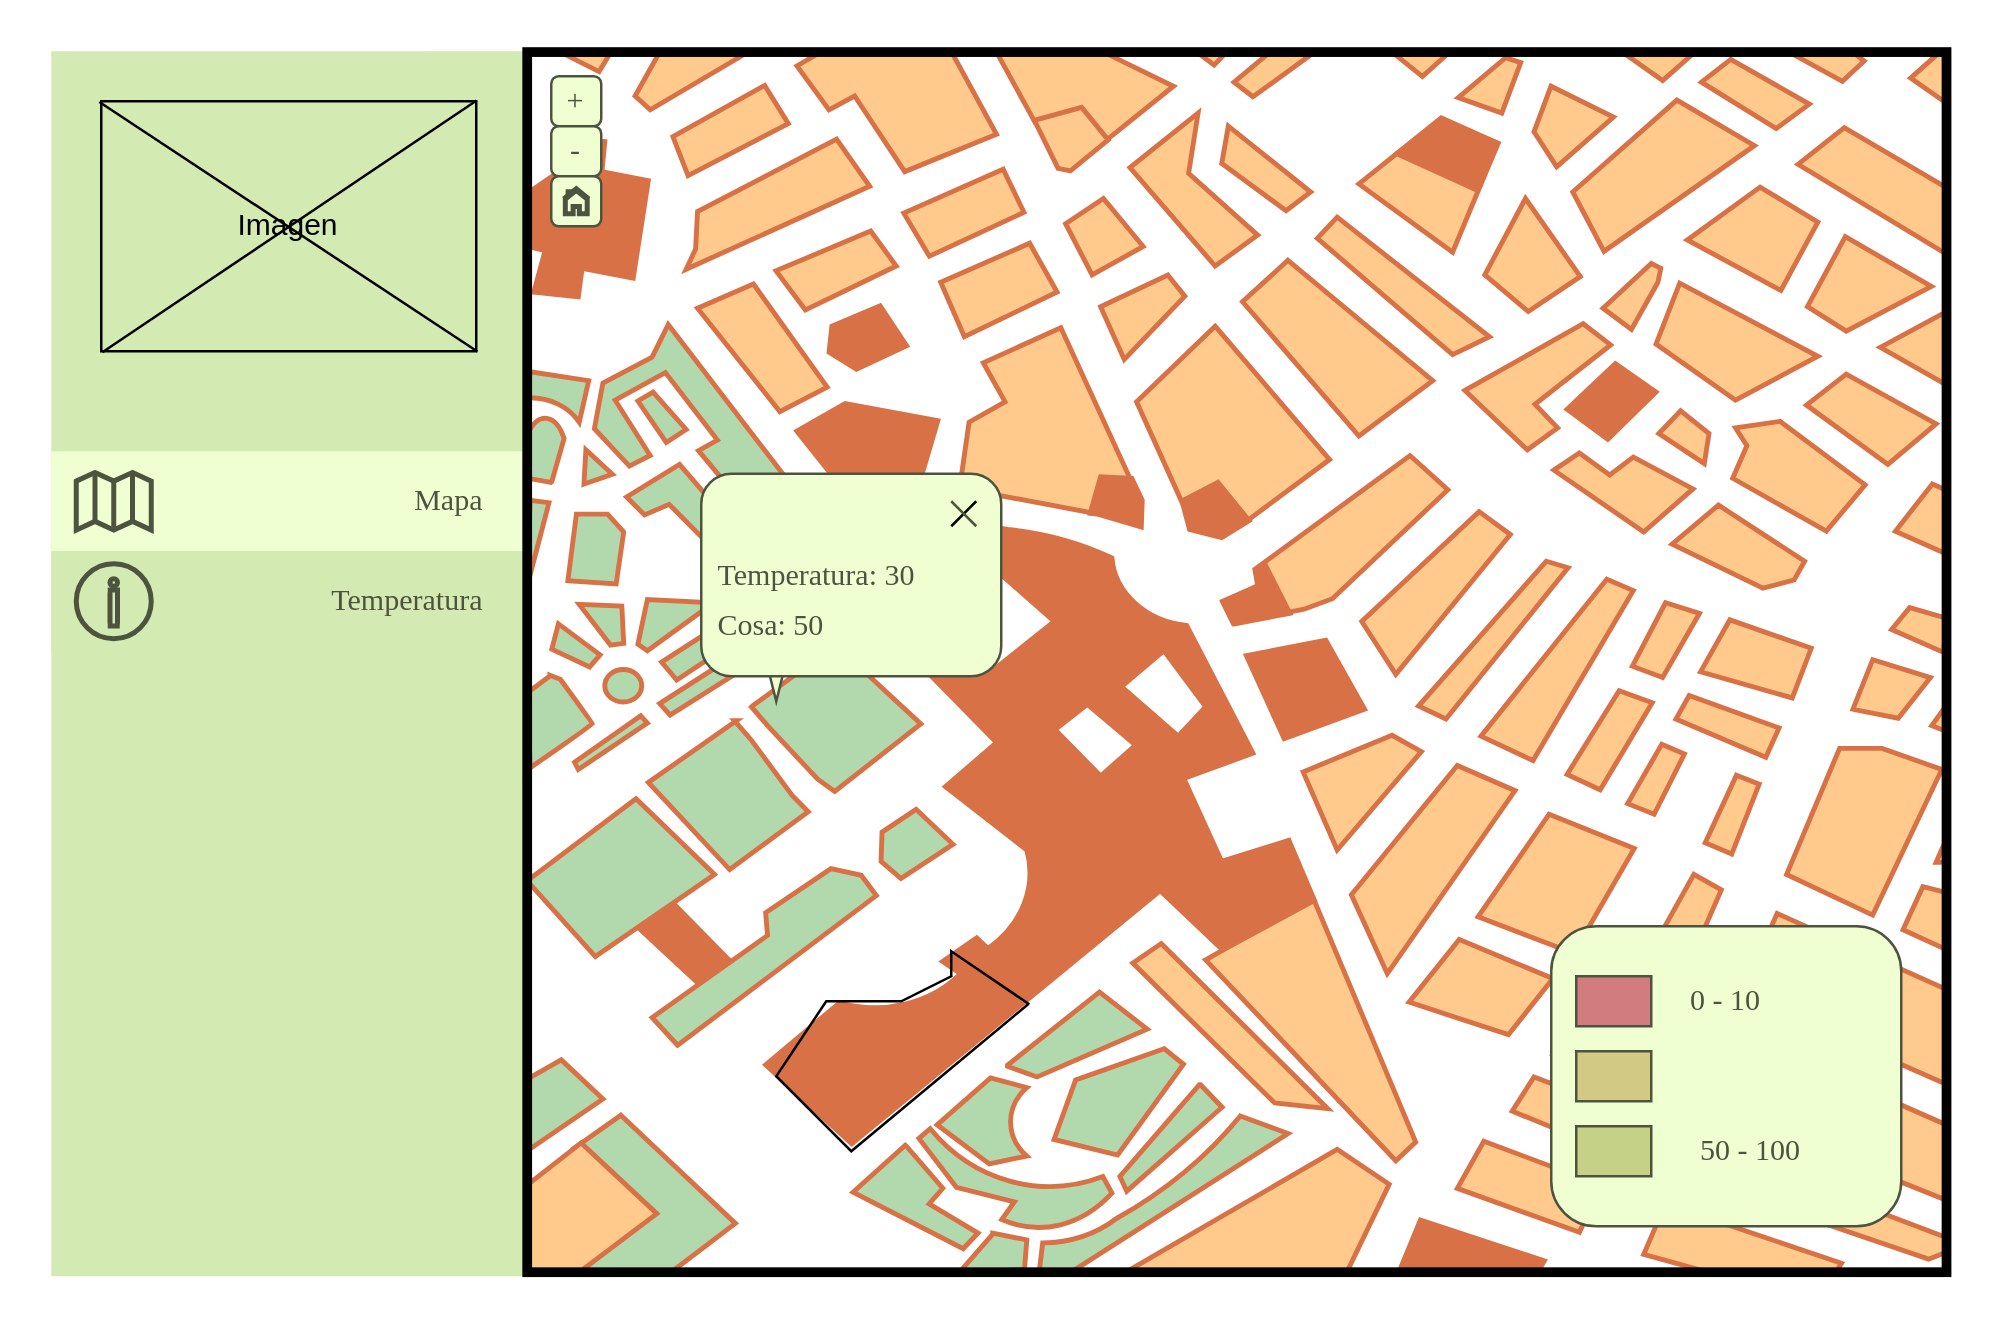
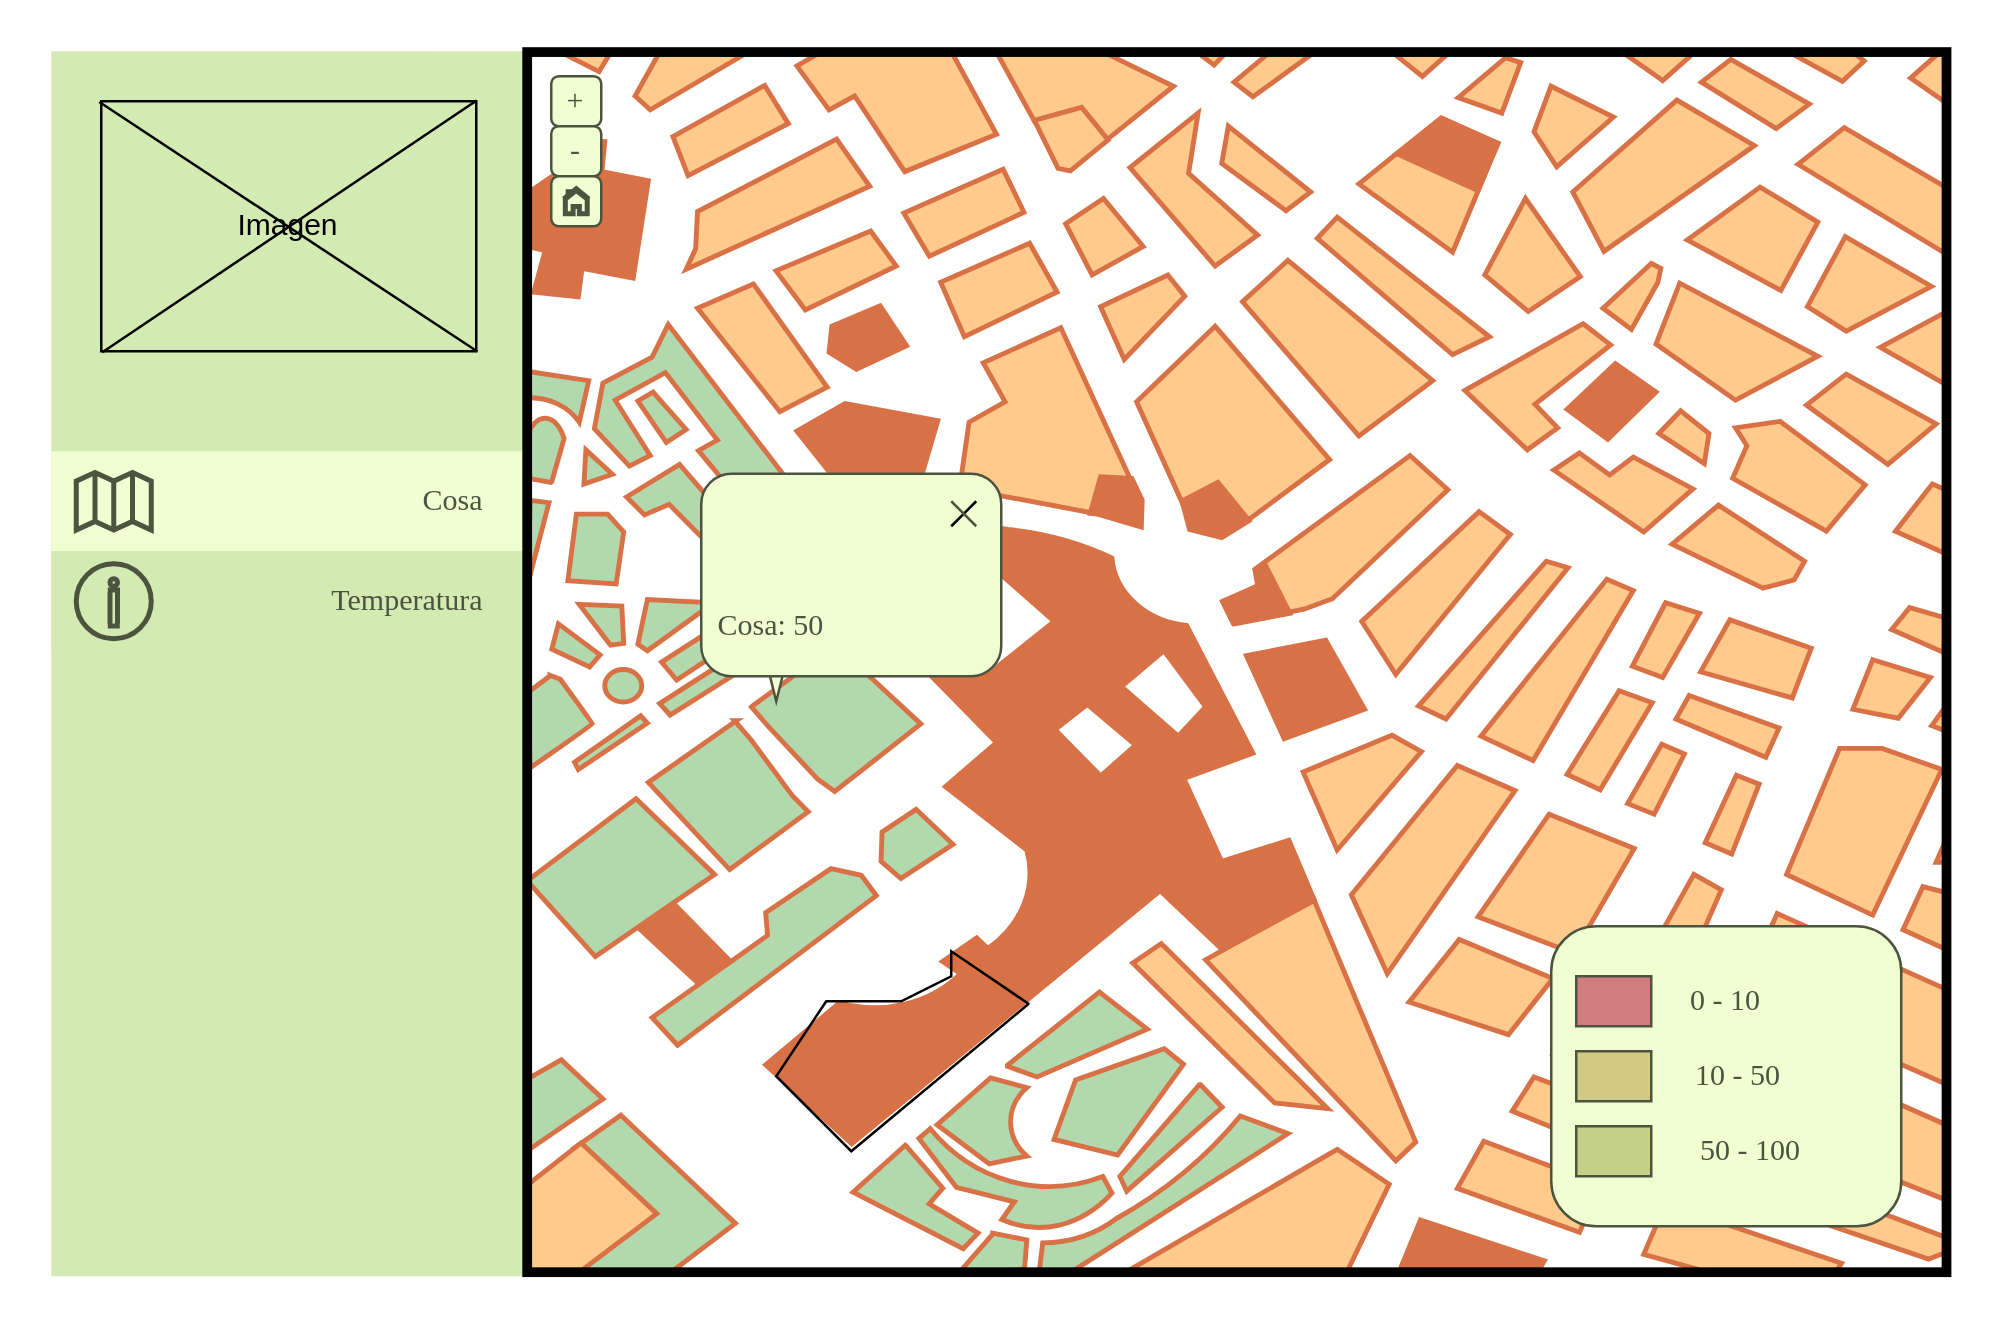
(488, 501) -> (488, 501)
(851, 576) -> none
none -> (1739, 1076)
